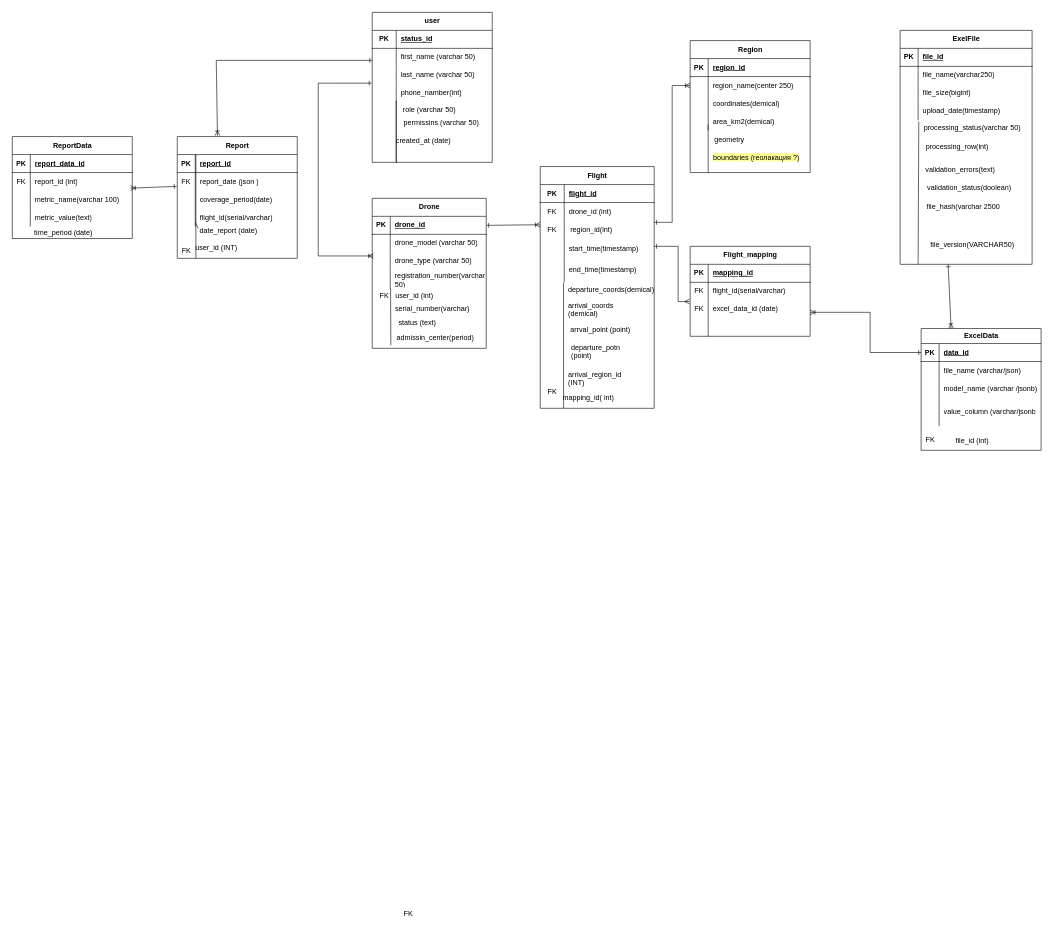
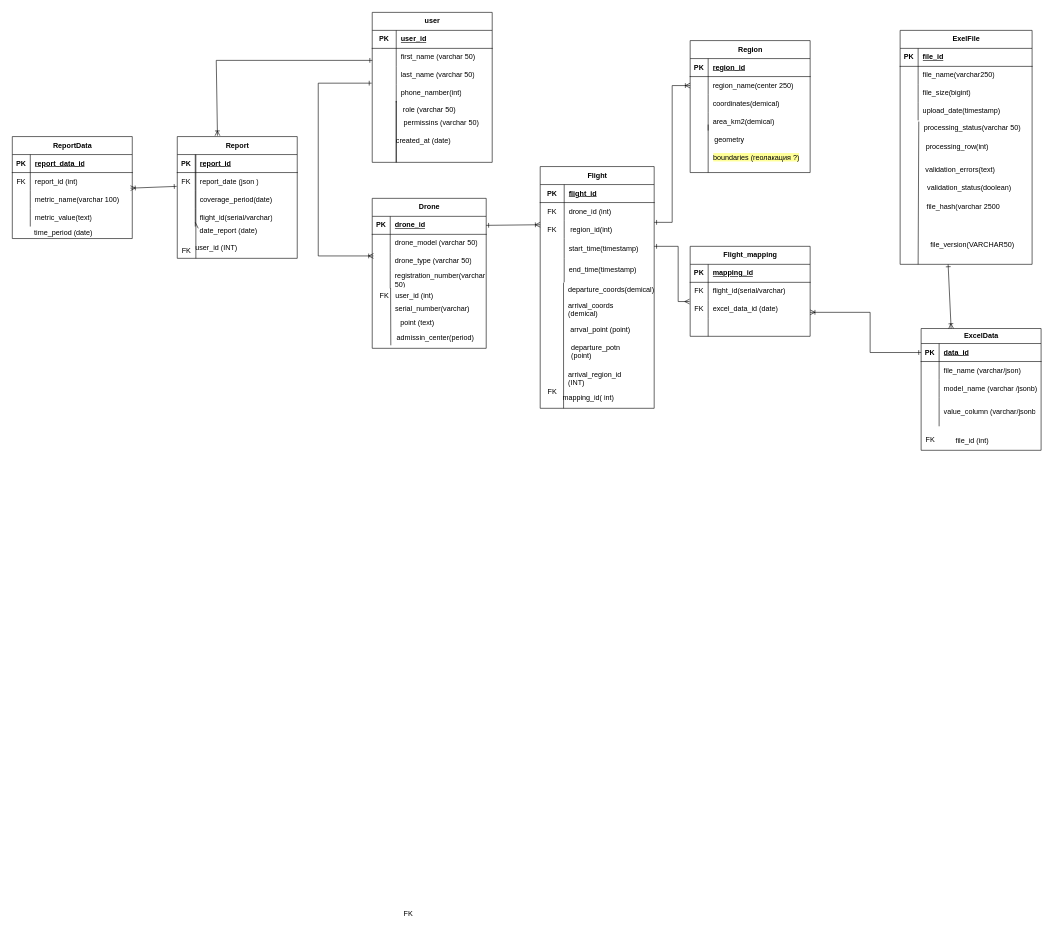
(418, 39) -> (414, 39)
(418, 323) -> (418, 323)
